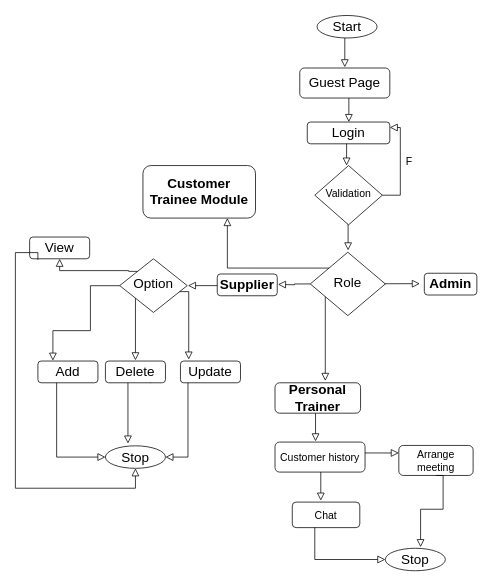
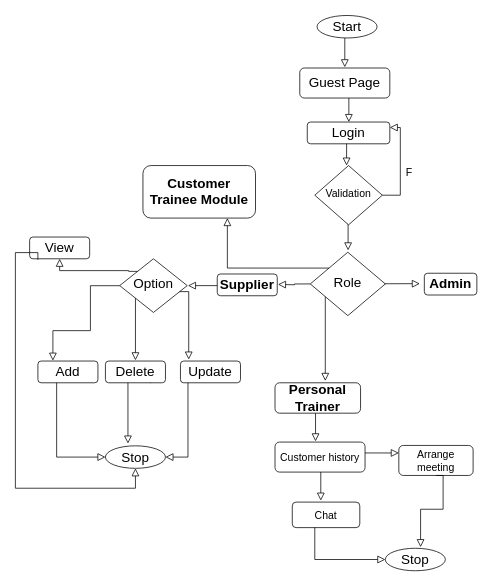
(409, 161) -> (409, 172)
